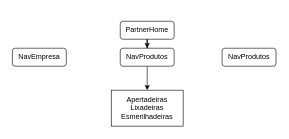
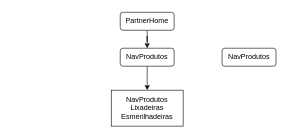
(147, 30) -> (147, 21)
(39, 57) -> none
(147, 108) -> (147, 108)
